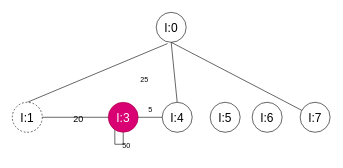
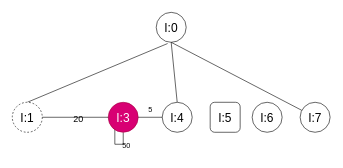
(144, 80) -> none
(225, 117) -> (225, 117)
